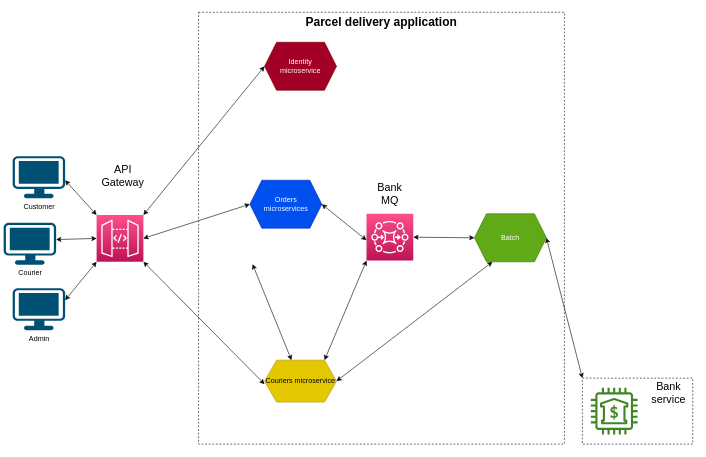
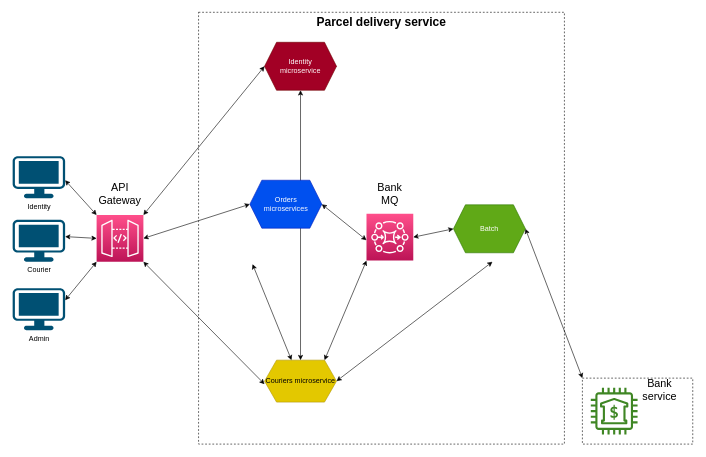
(381, 21) -> (381, 21)
(123, 176) -> (120, 194)
(39, 207) -> (39, 207)
(510, 238) -> (489, 229)
(30, 244) -> (39, 241)
none -> (300, 292)
(669, 393) -> (660, 390)
